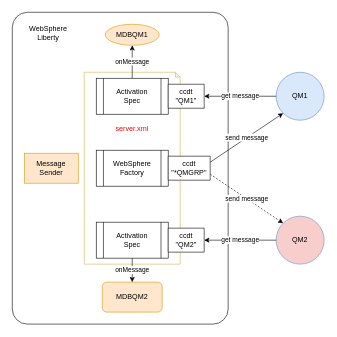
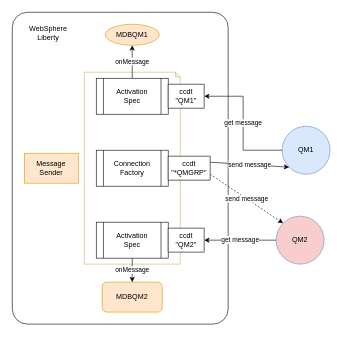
(300, 96) -> (306, 150)
(132, 129) -> none
(132, 168) -> (132, 168)
